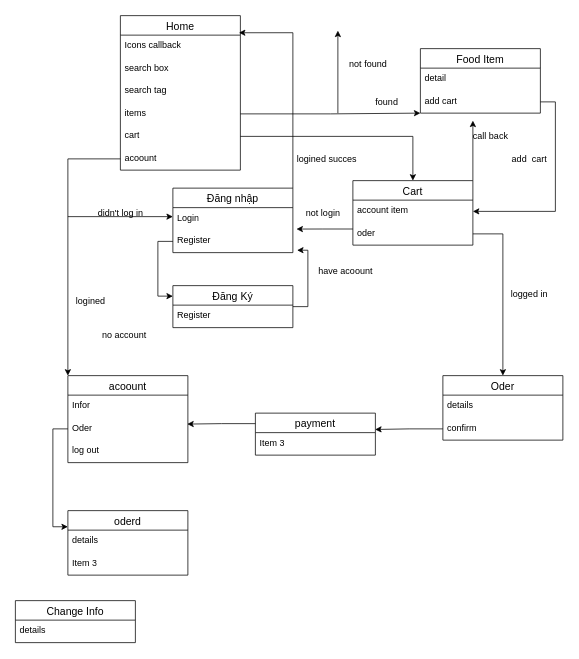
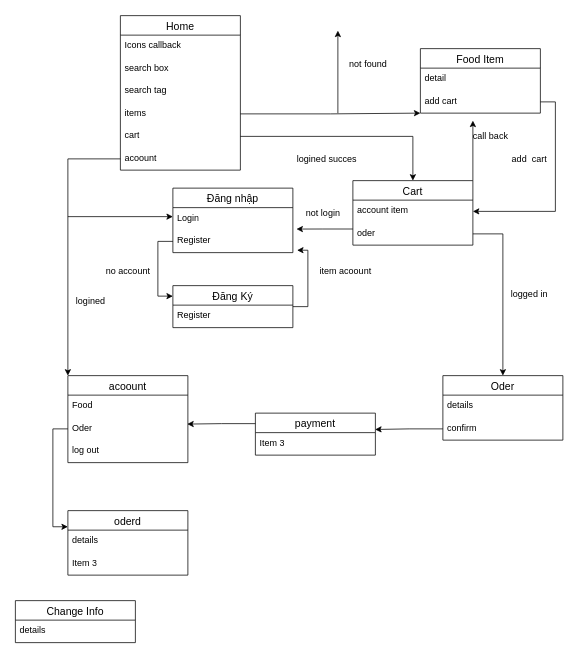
(270, 32) -> none
(387, 102) -> none
(120, 213) -> none
(346, 271) -> (346, 271)
(124, 335) -> (128, 271)
(85, 406) -> (82, 406)
